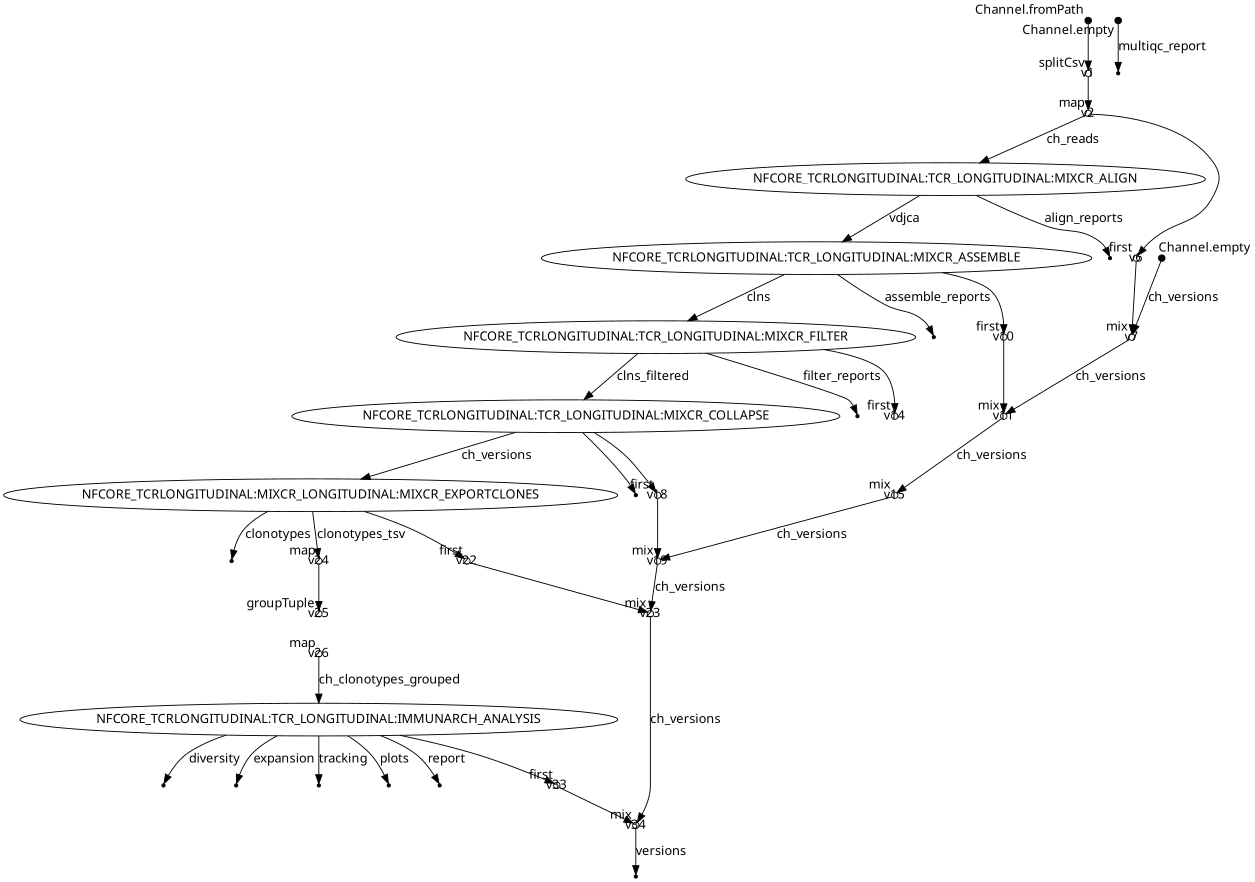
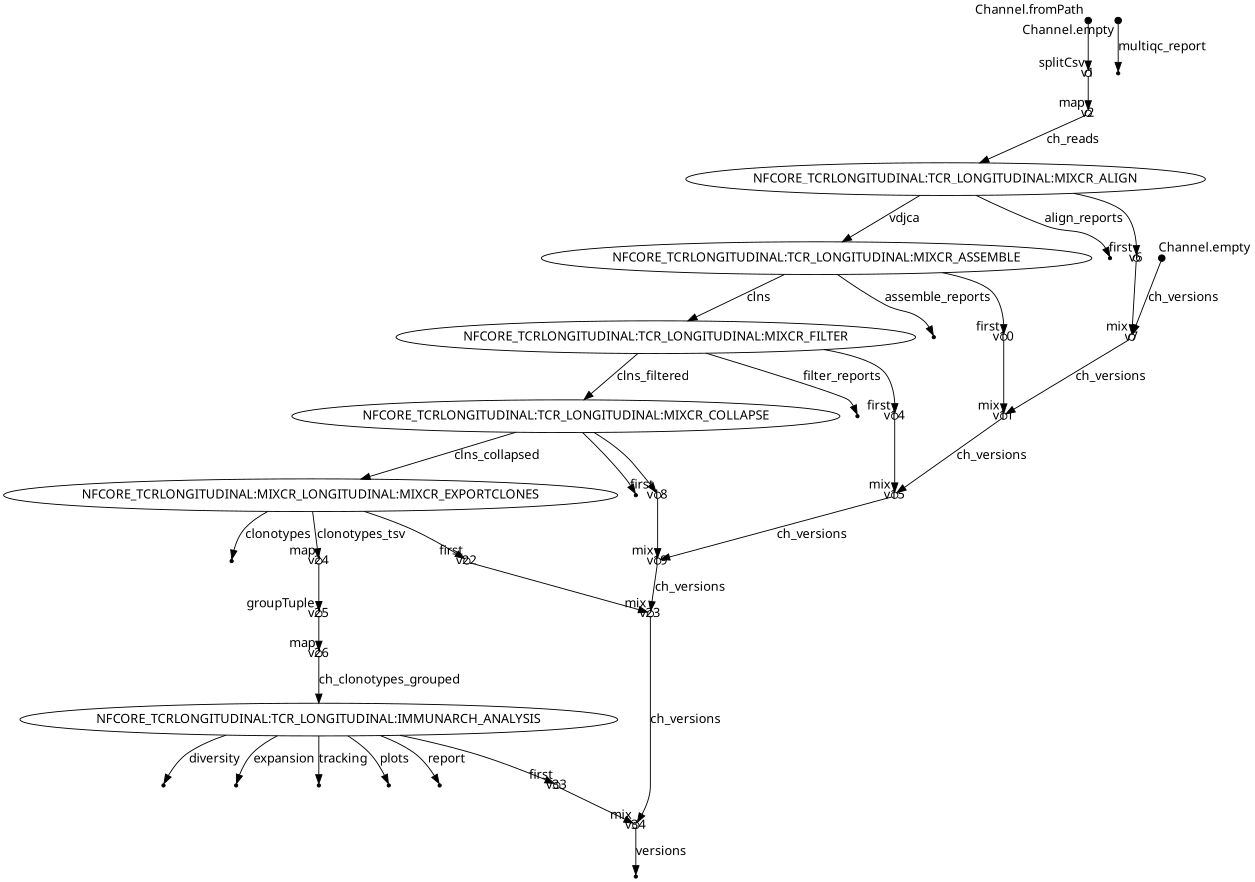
(1210, 158) -> (1117, 207)
none -> (895, 451)
(497, 456) -> (497, 456)
none -> (319, 629)
